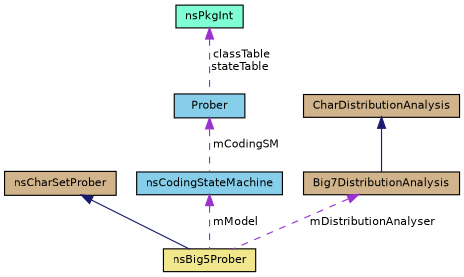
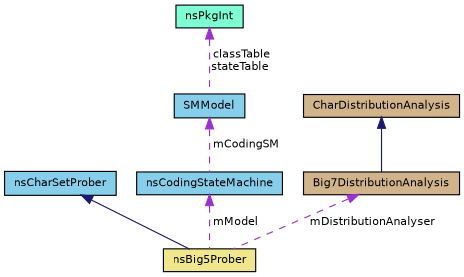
(210, 106) -> (210, 106)
(60, 183) -> (60, 183)
